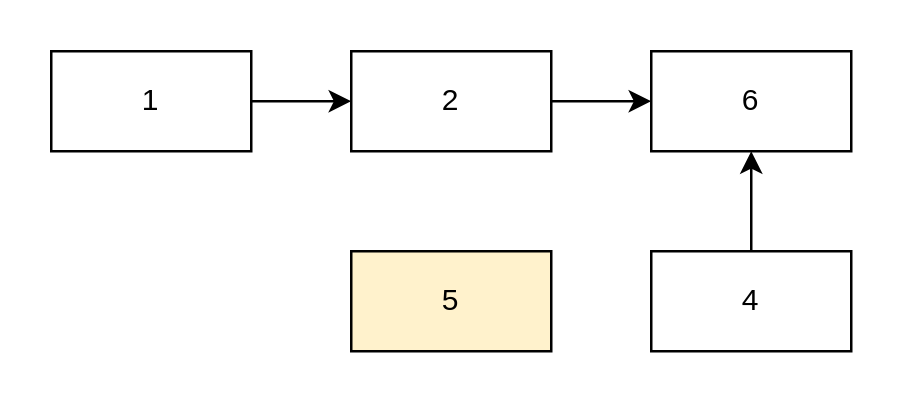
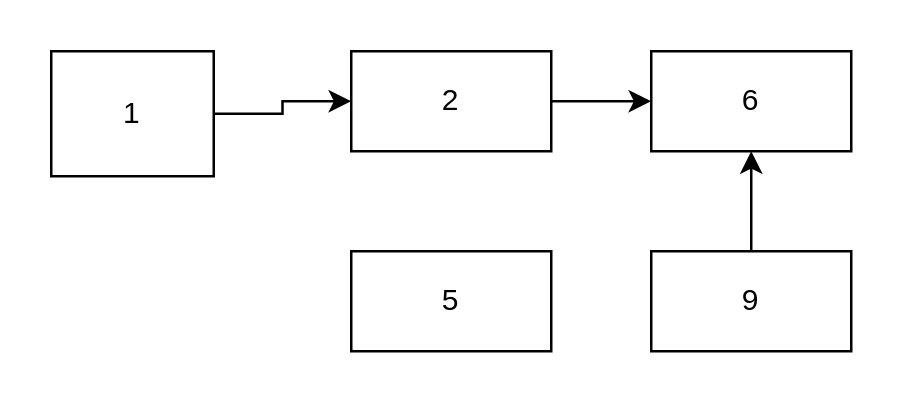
(151, 101) -> (133, 114)
(451, 301) -> (451, 301)
(751, 301) -> (751, 301)
